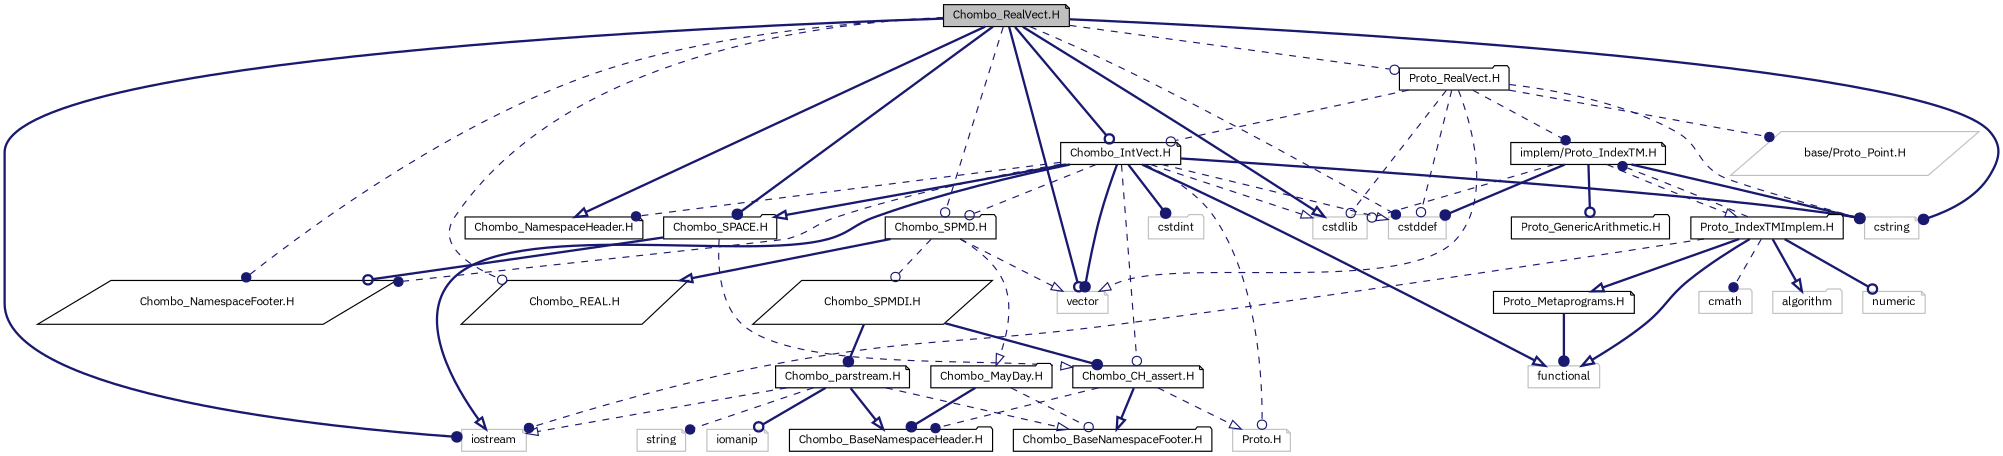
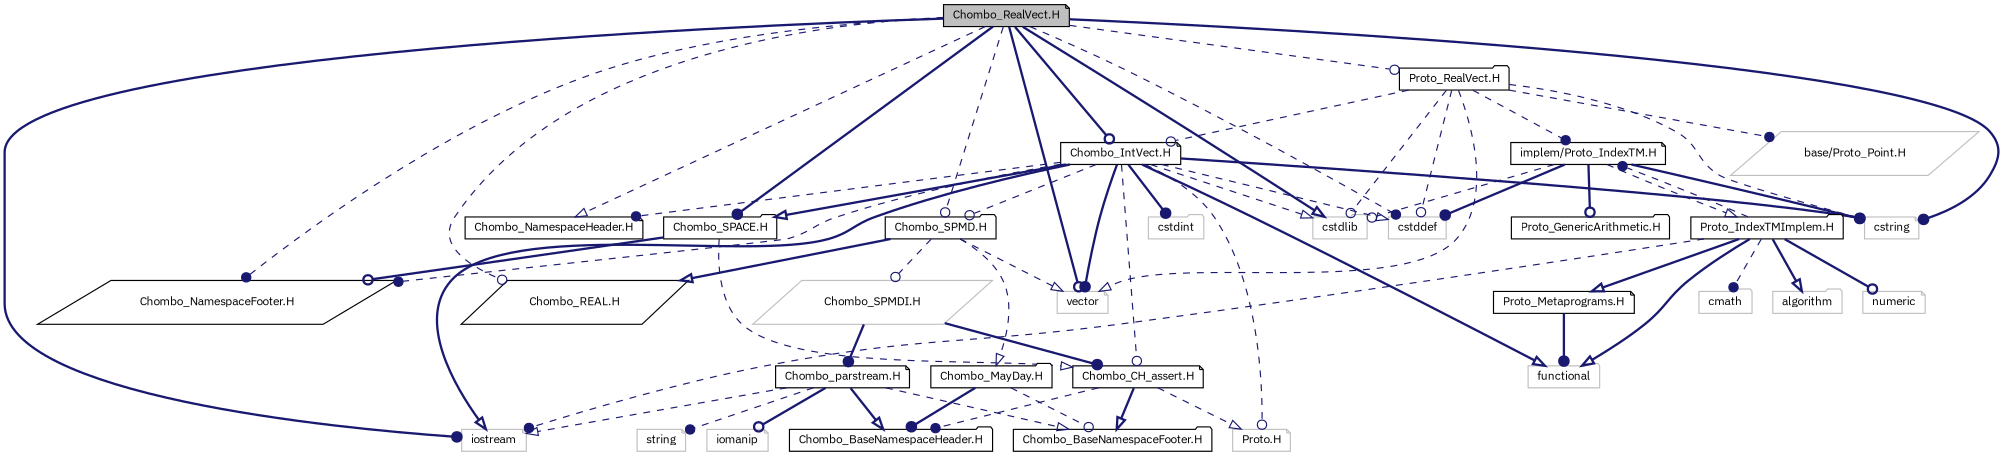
(786, 119) -> (786, 119)
(873, 302) -> (873, 302)
